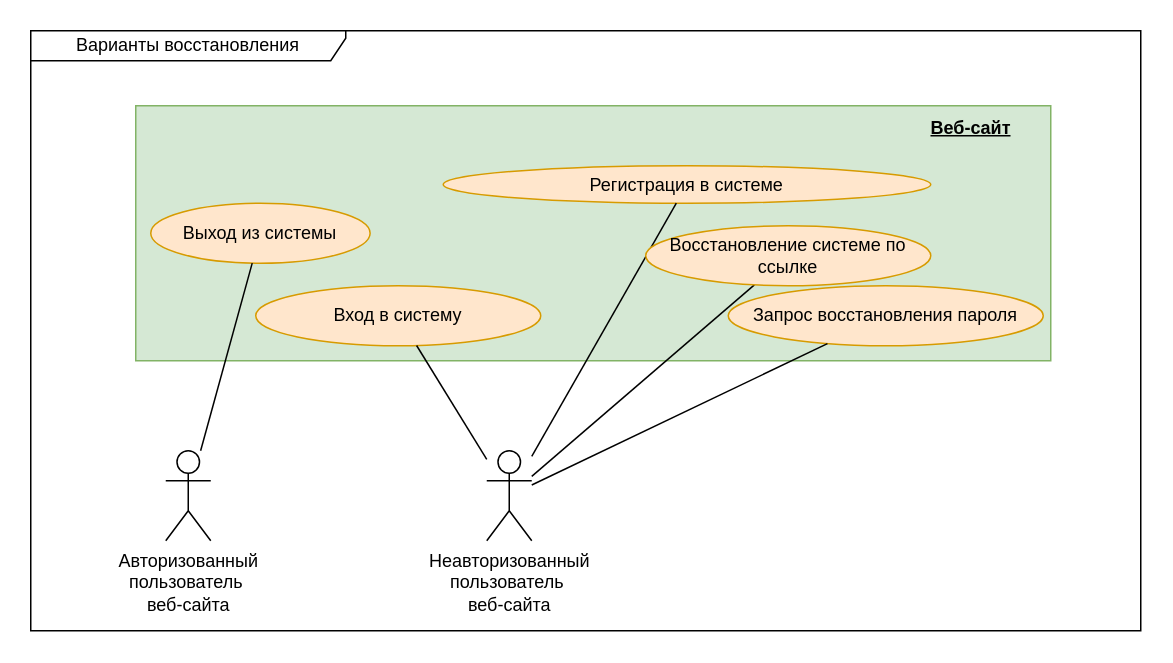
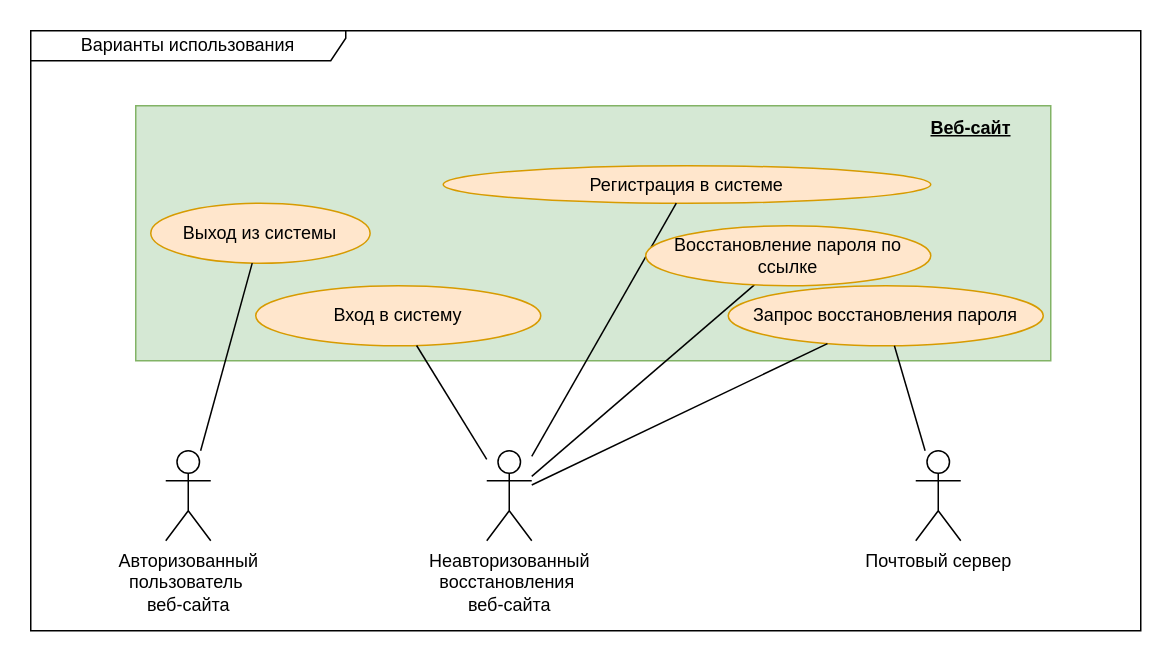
(188, 46) -> (188, 46)
(788, 256) -> (788, 256)
none -> (910, 398)
none -> (938, 496)
(510, 584) -> (510, 584)
